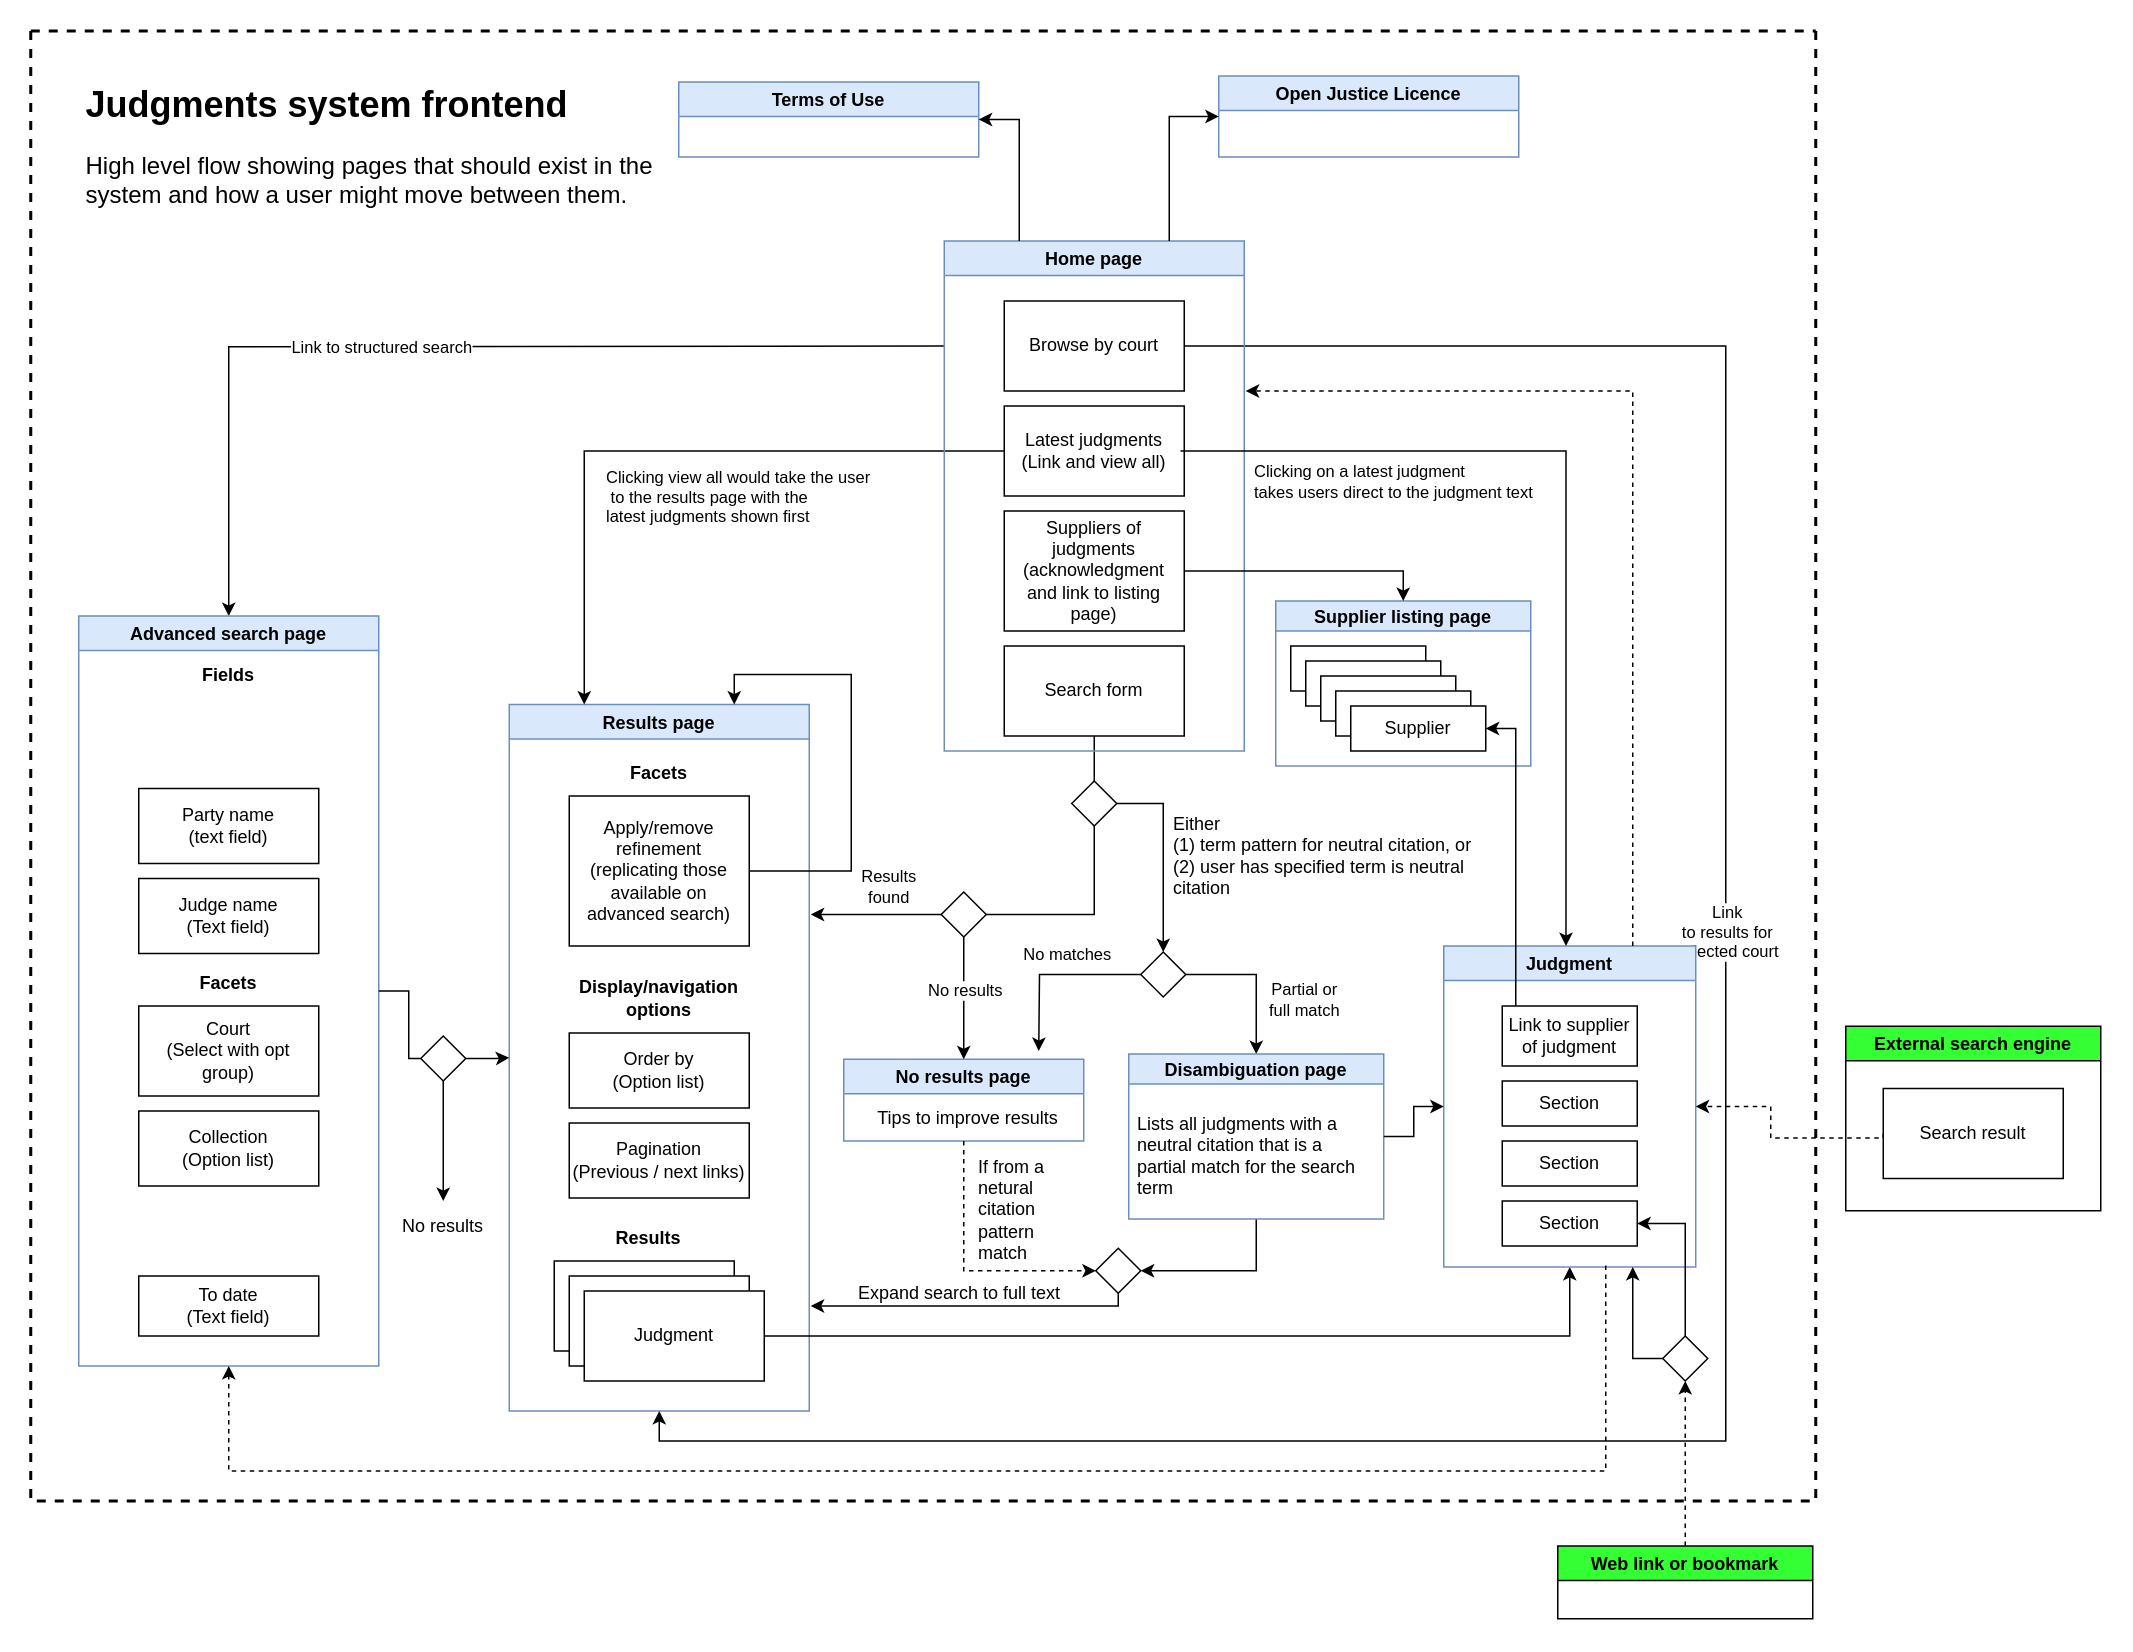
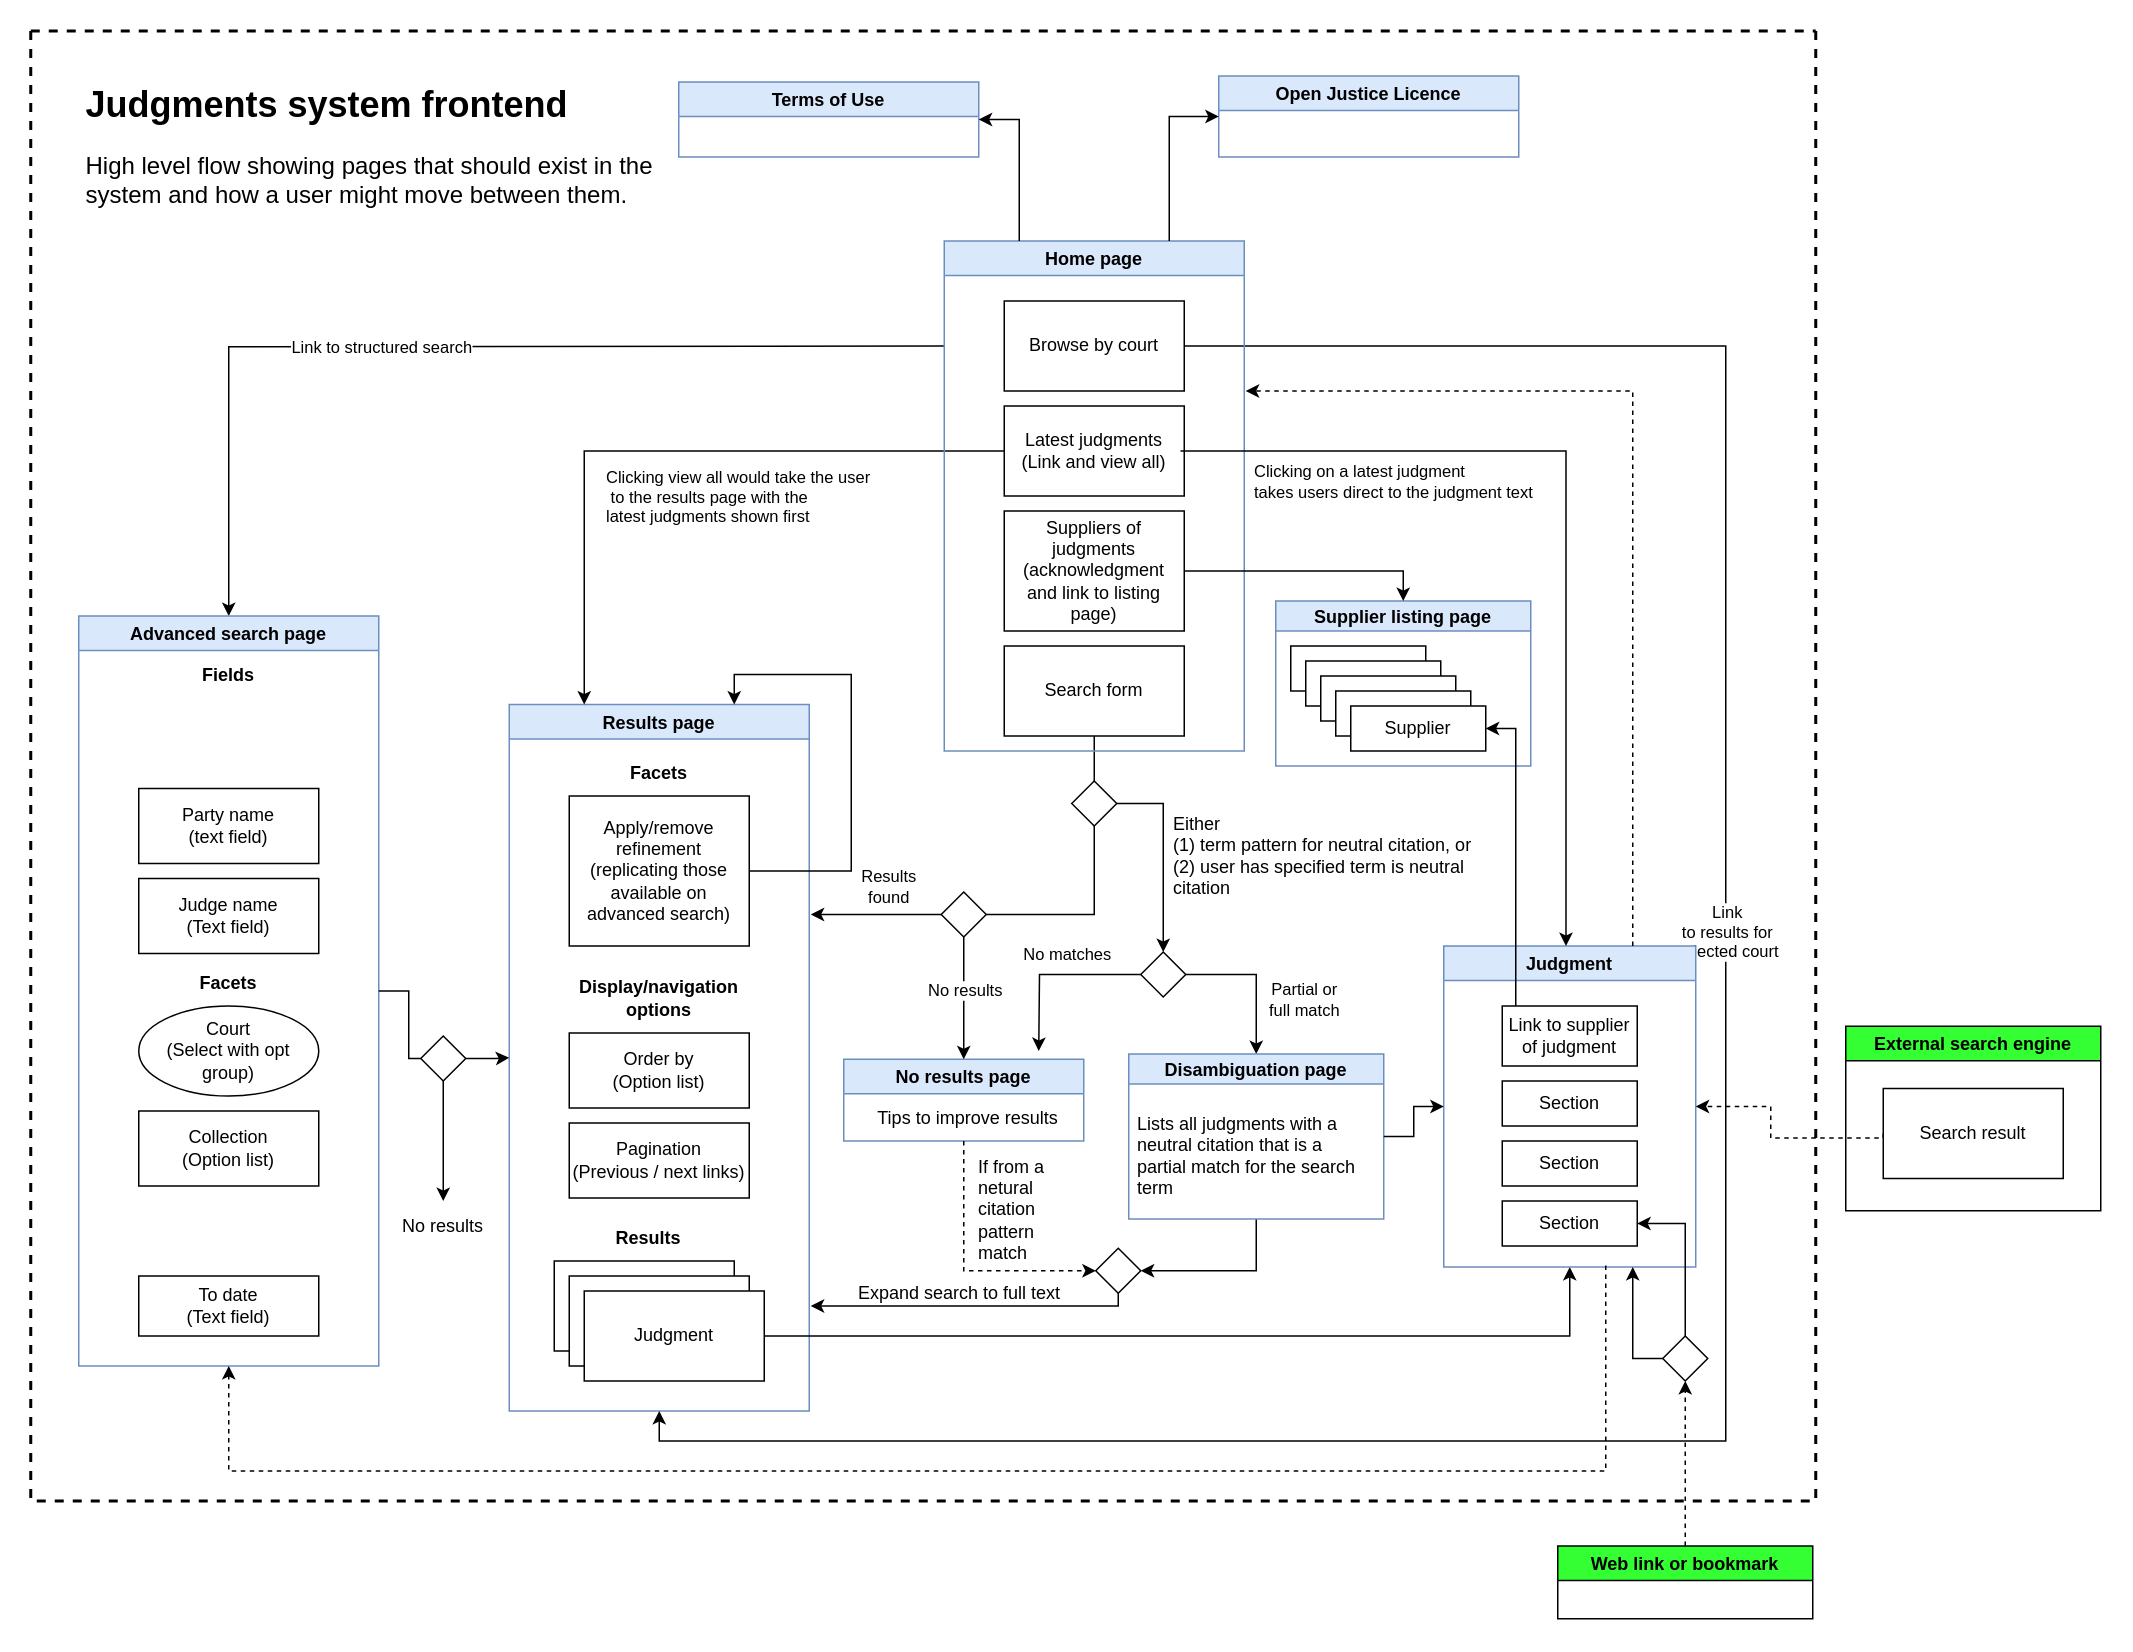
(229, 1051) -> (229, 1051)
